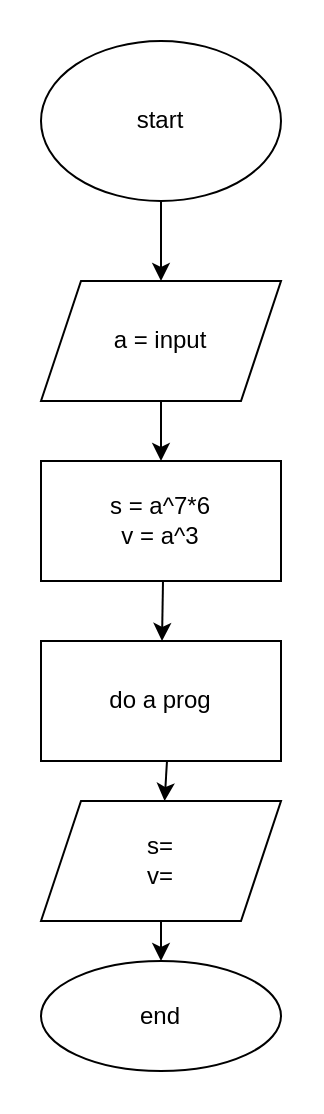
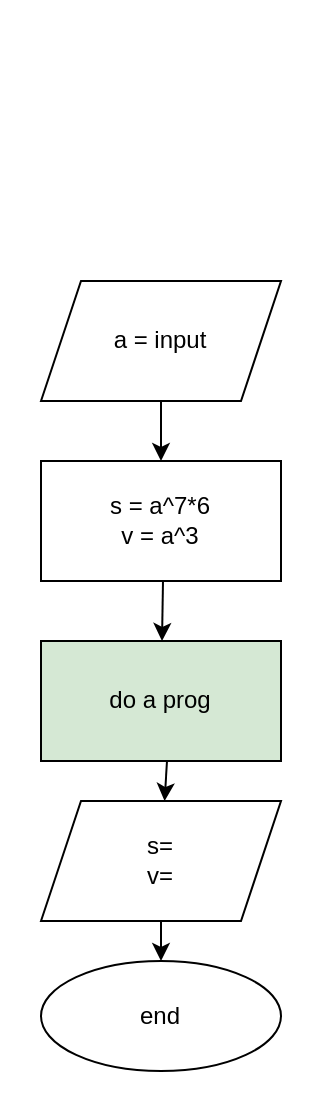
(161, 121) -> none
(161, 234) -> none
(161, 701) -> (161, 701)
